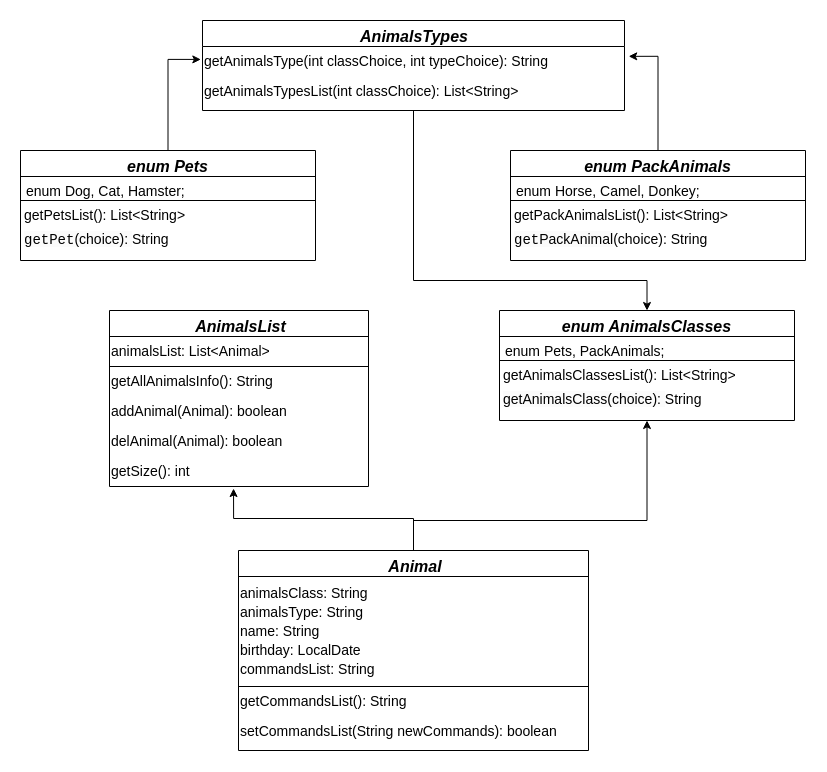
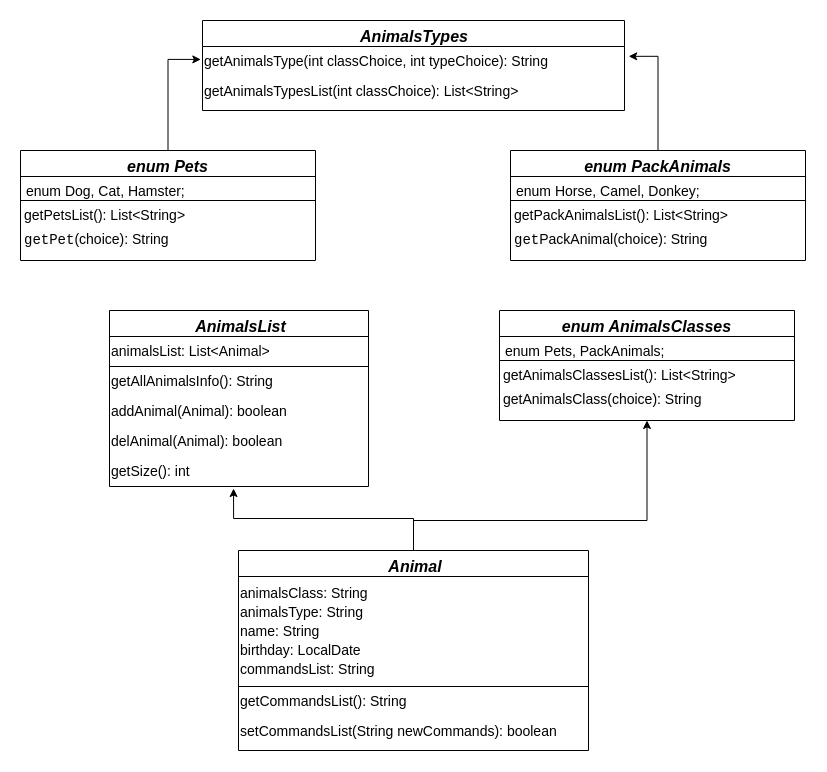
(457, 281) -> none
